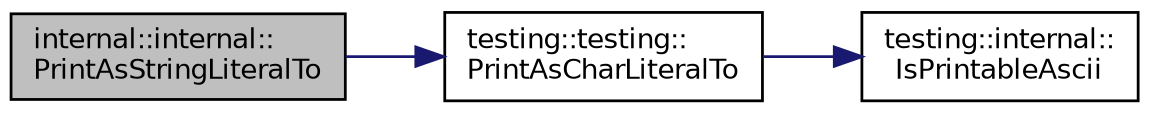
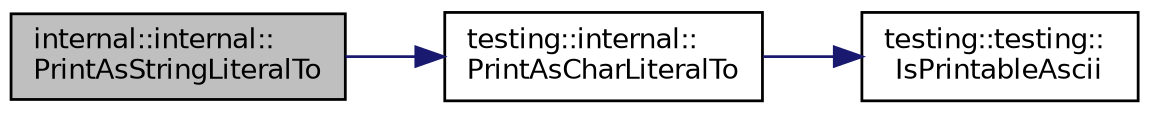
(604, 57) -> (604, 57)
(1000, 57) -> (1000, 57)
